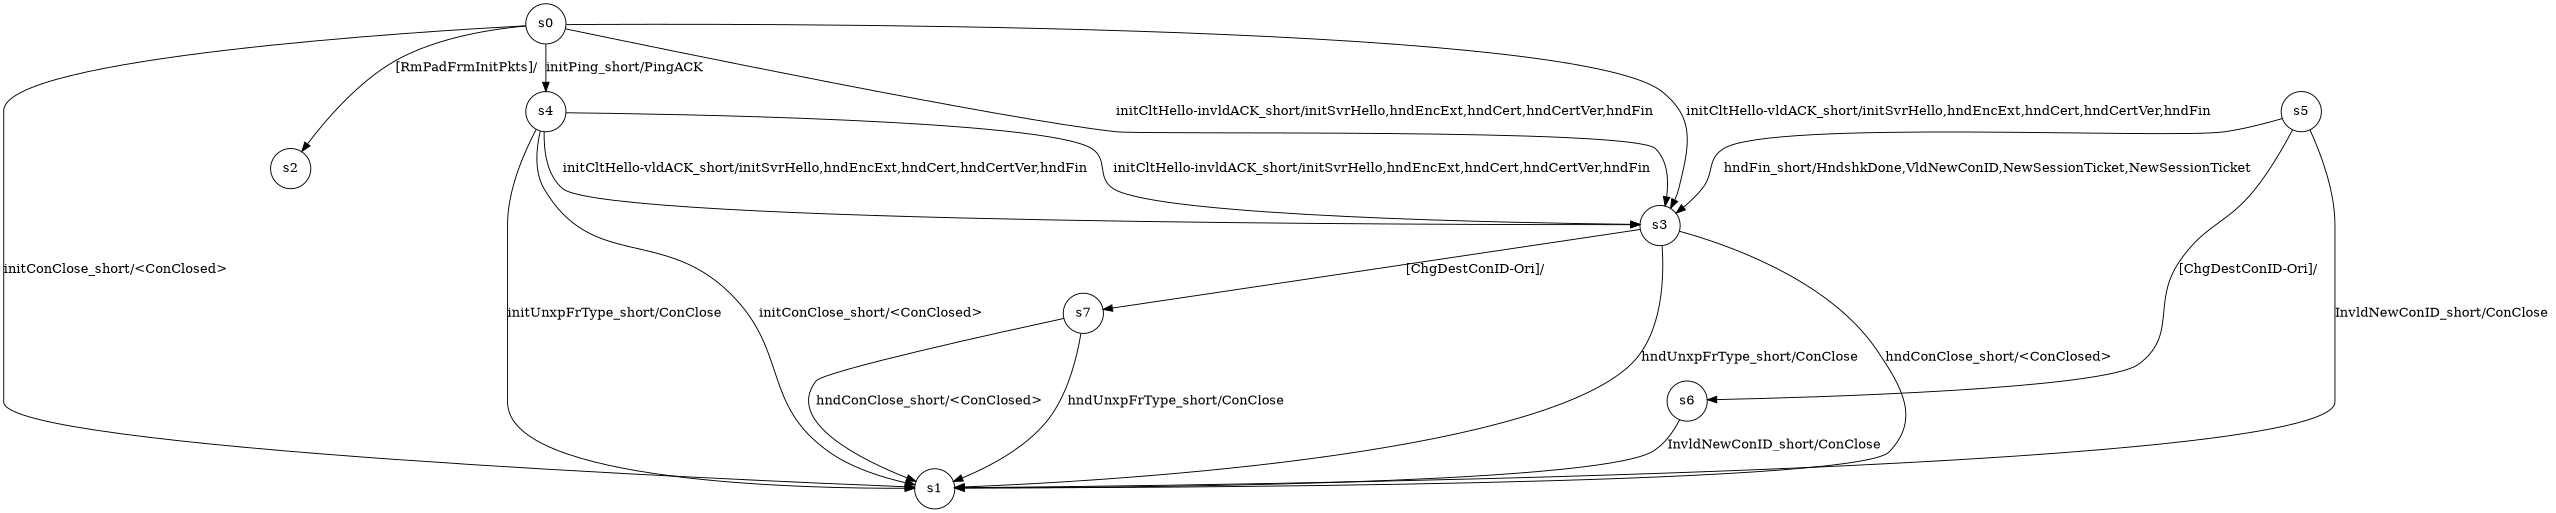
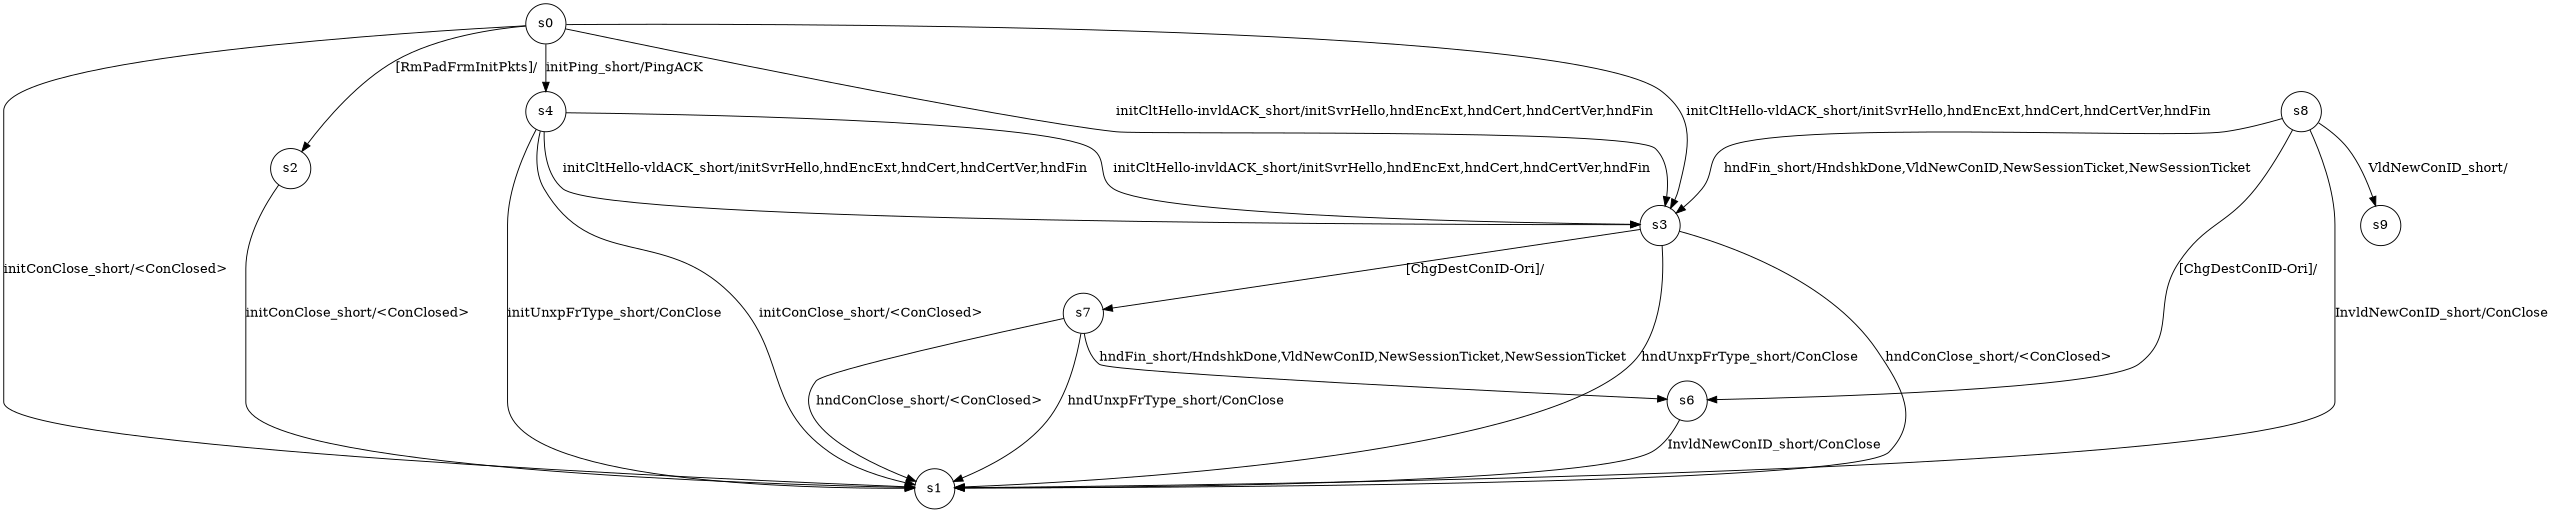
(2301, 112) -> (2301, 112)
none -> (2381, 226)
none -> (1361, 384)
none -> (390, 453)
